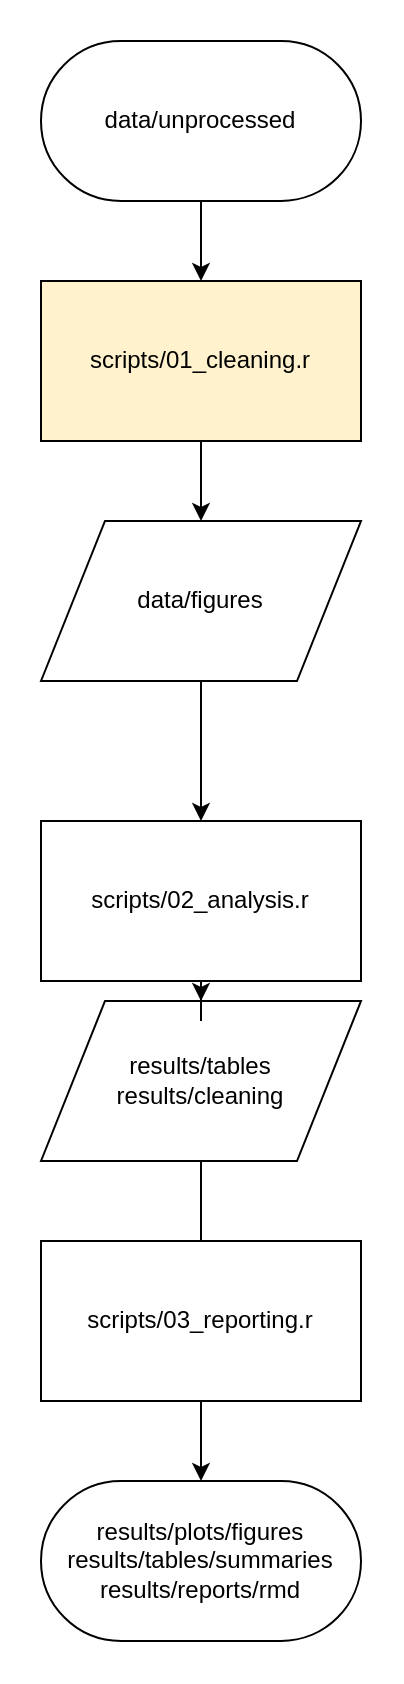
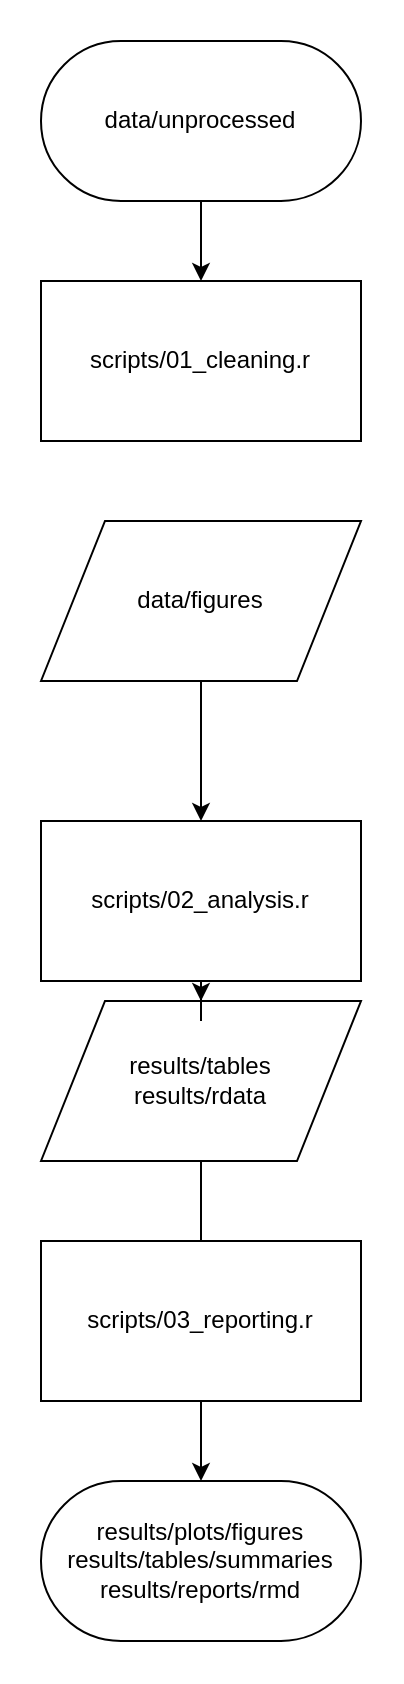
(201, 361) -> (201, 361)
(201, 474) -> none
(201, 1081) -> (201, 1081)
